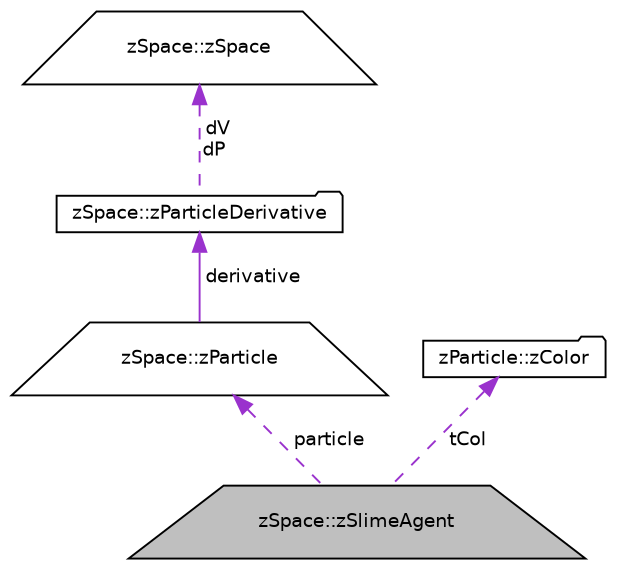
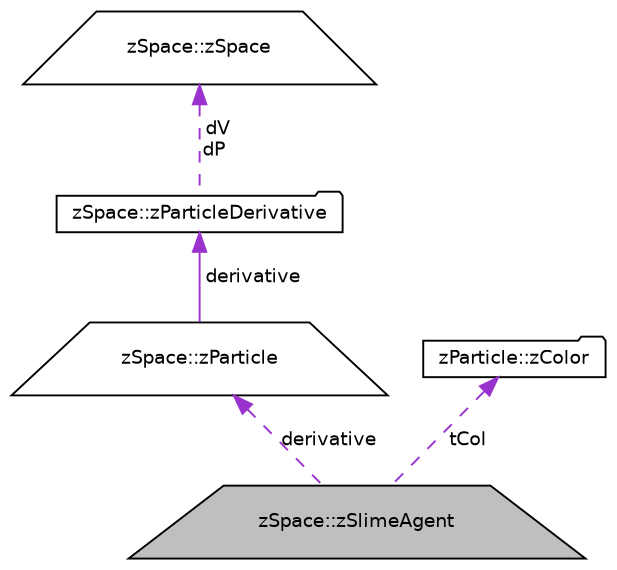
(326, 441) -> (326, 441)
